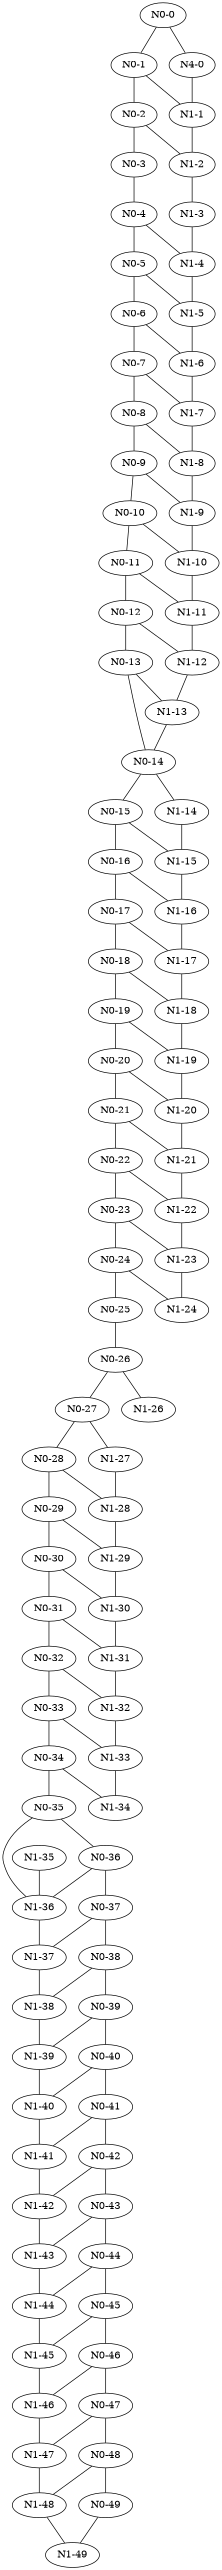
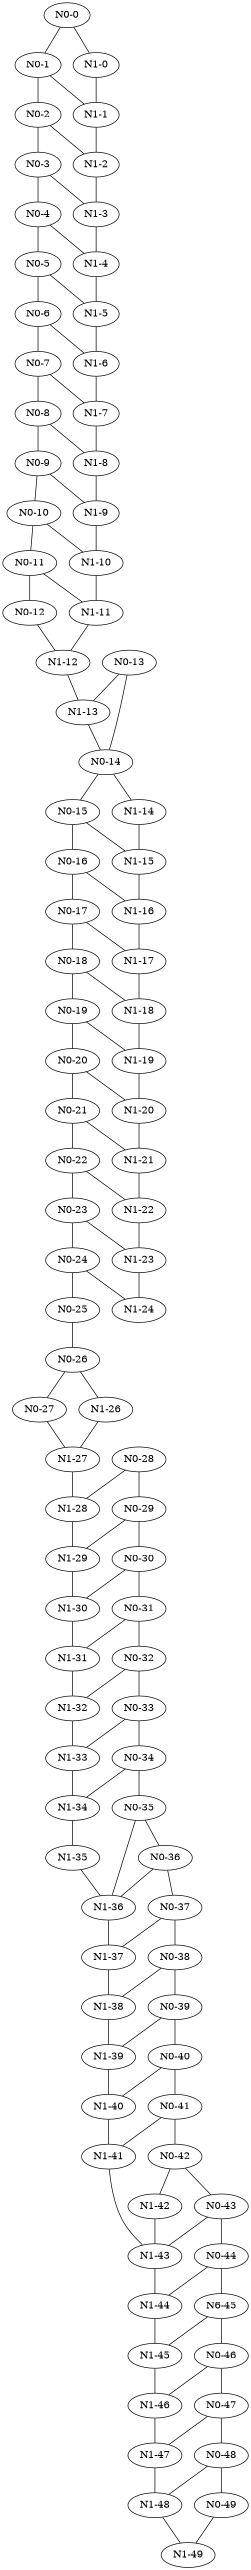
(192, 65) -> (96, 65)
none -> (67, 190)
(126, 638) -> none
(66, 1435) -> none
none -> (89, 1435)
none -> (73, 1833)
(39, 2182) -> (118, 2211)
(106, 2306) -> (221, 2306)
